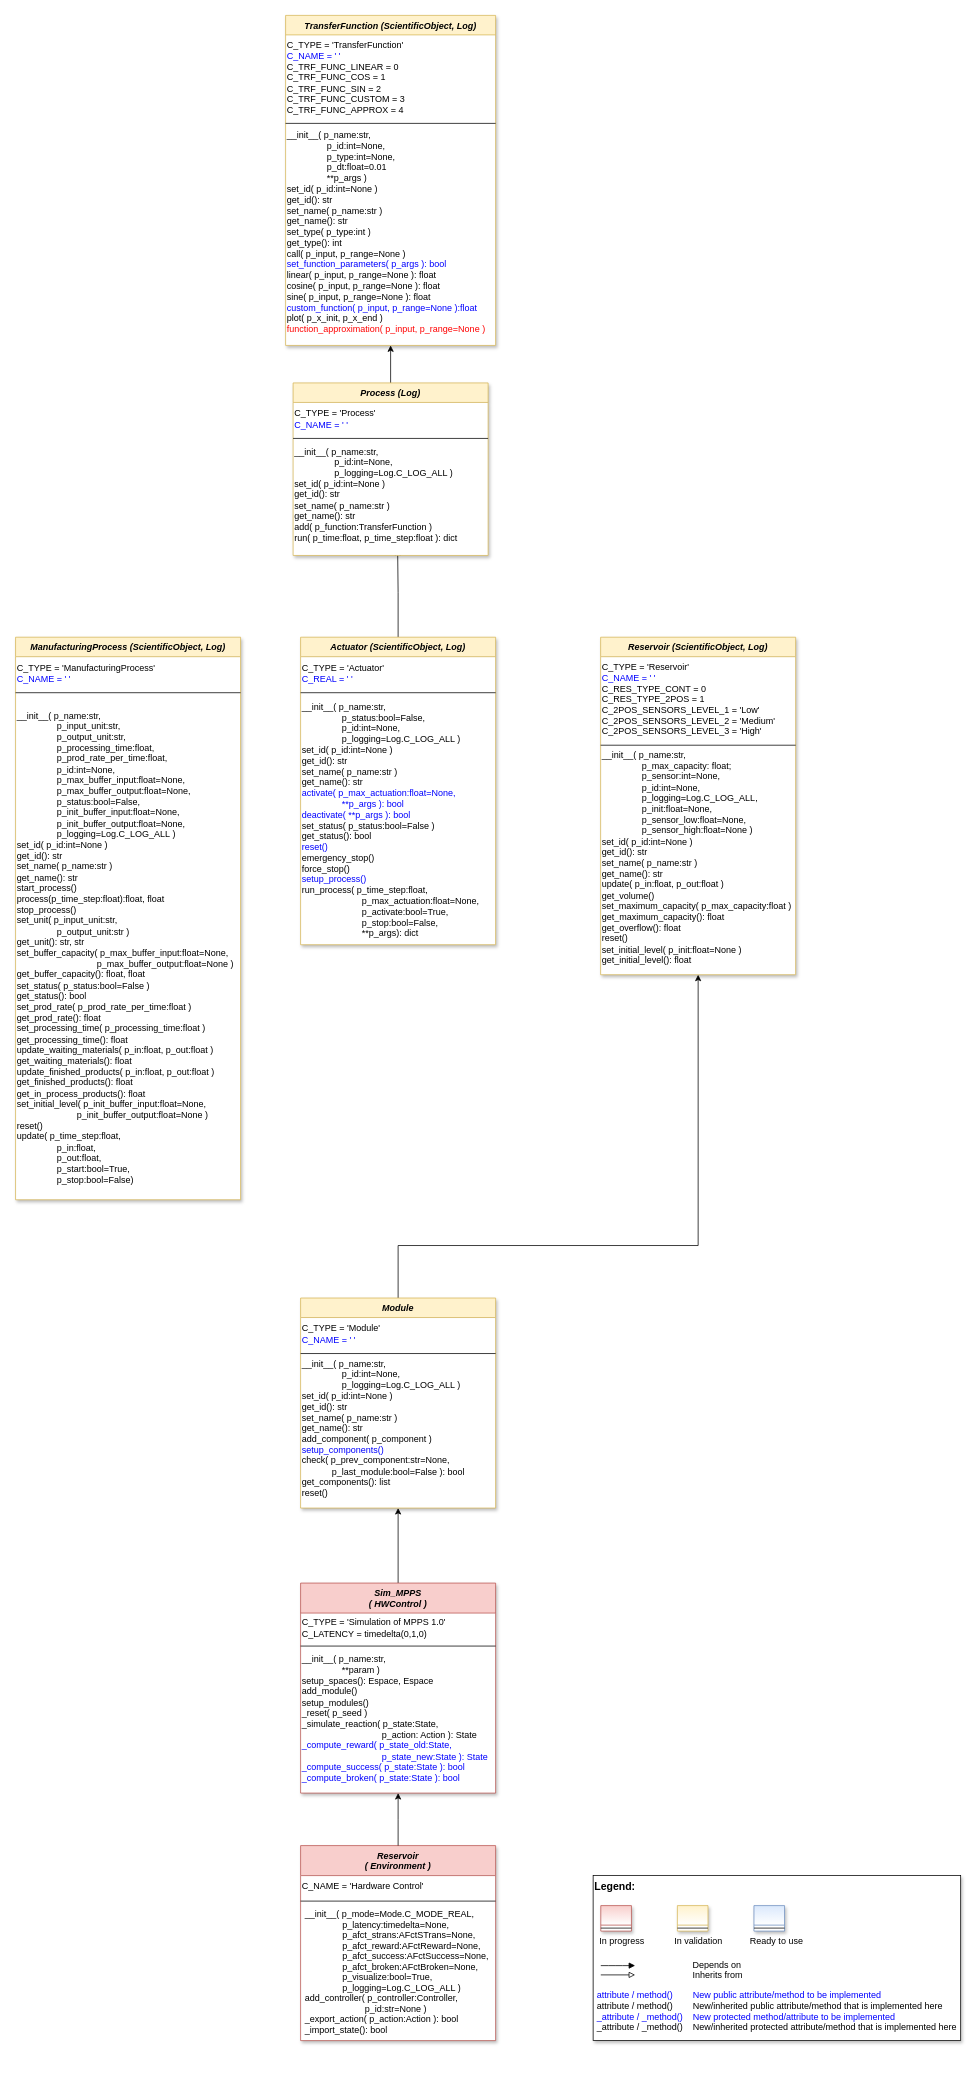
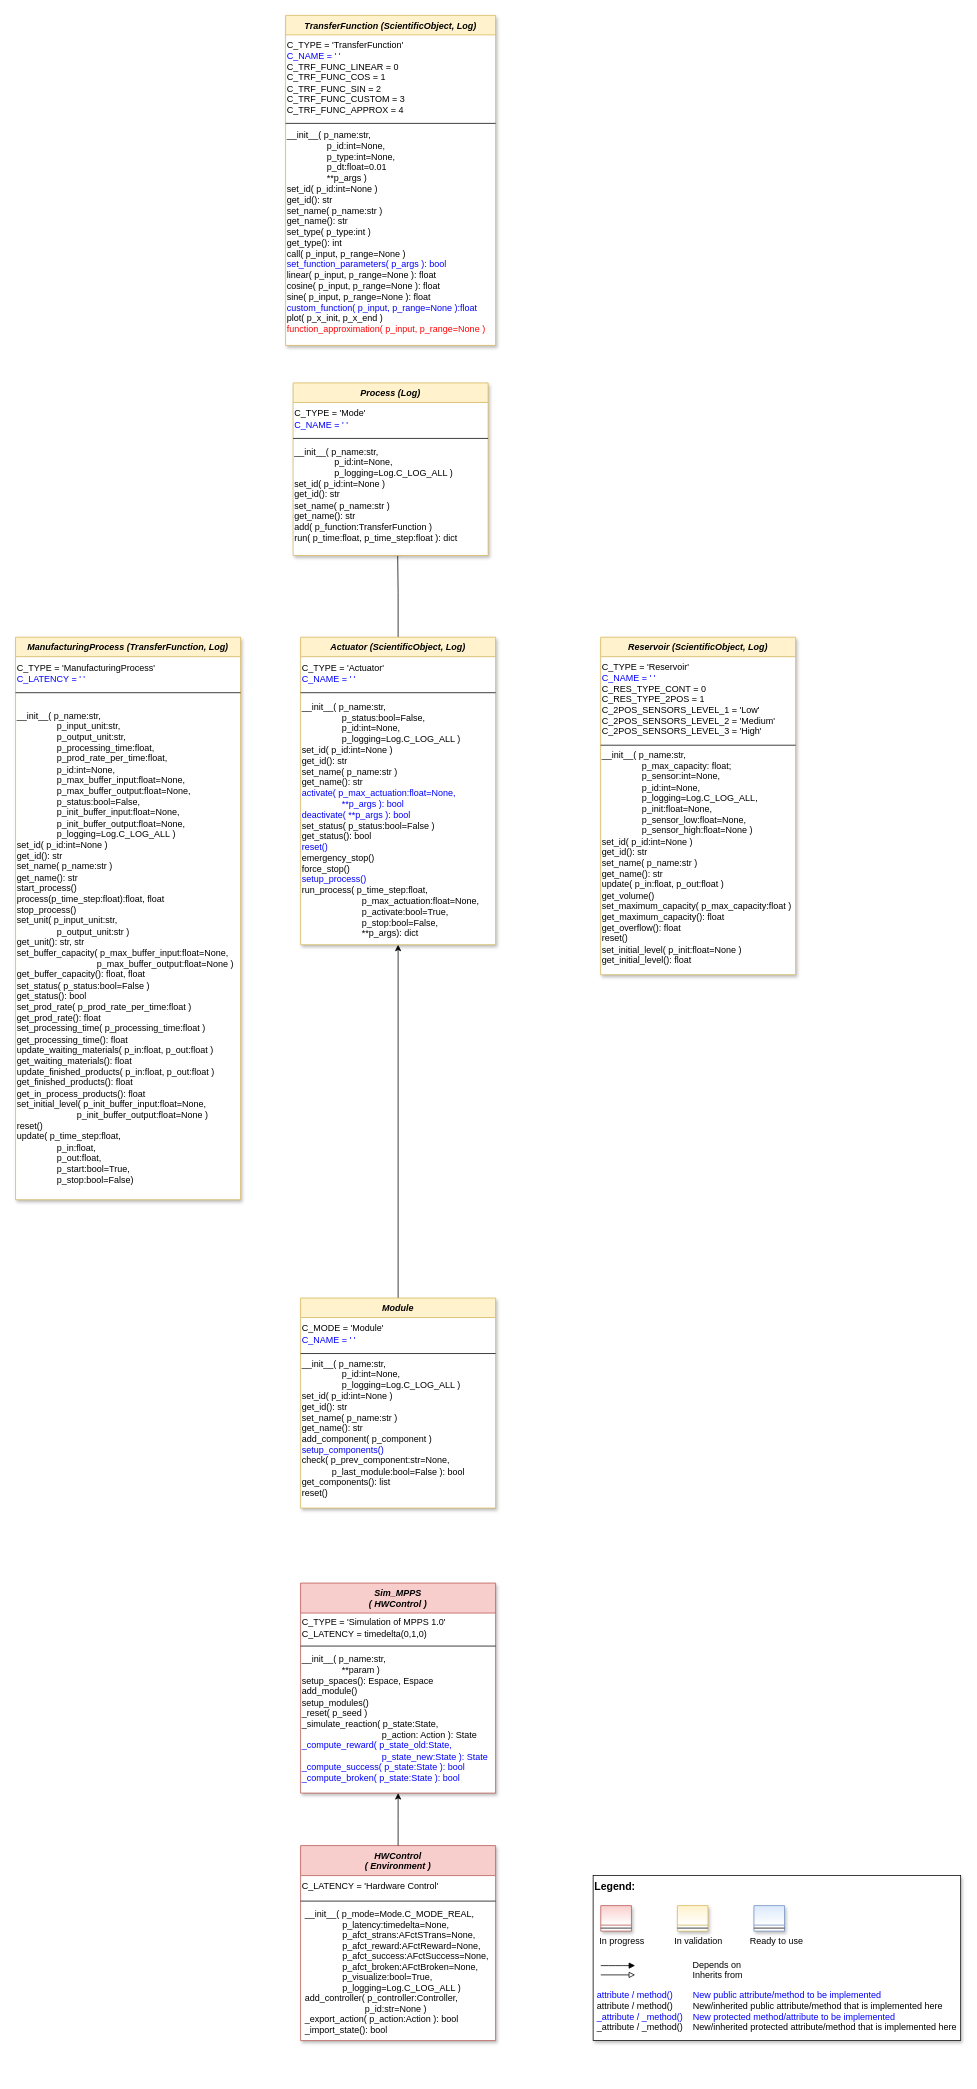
(390, 367) -> none
(335, 419) -> (327, 419)
(128, 647) -> (128, 647)
(89, 673) -> (89, 673)
(345, 673) -> (345, 673)
none -> (398, 951)
(549, 1245) -> none
(339, 1334) -> (339, 1334)
(398, 1514) -> none
(398, 1856) -> (398, 1856)
(363, 1887) -> (370, 1887)
